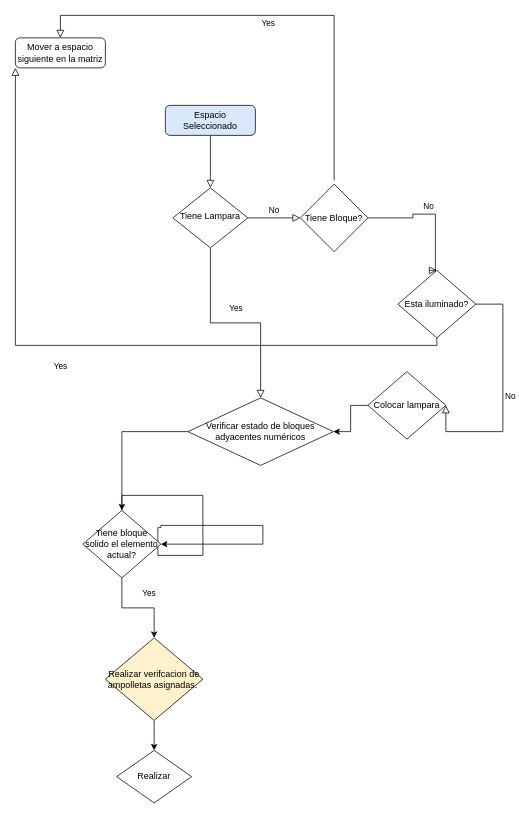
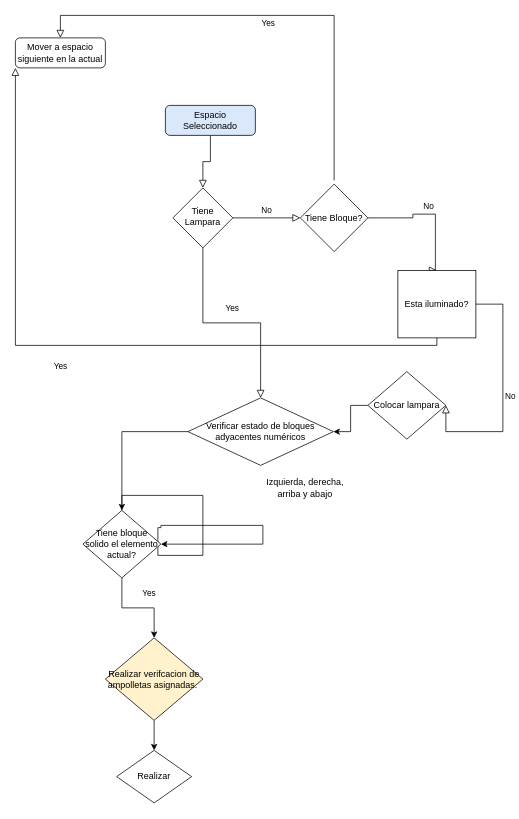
(60, 53) -> (60, 53)
(210, 218) -> (203, 218)
(437, 304) -> (437, 304)
none -> (305, 488)
